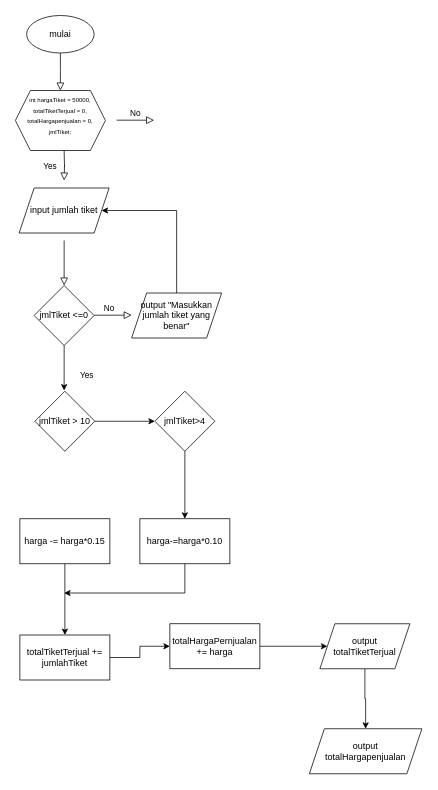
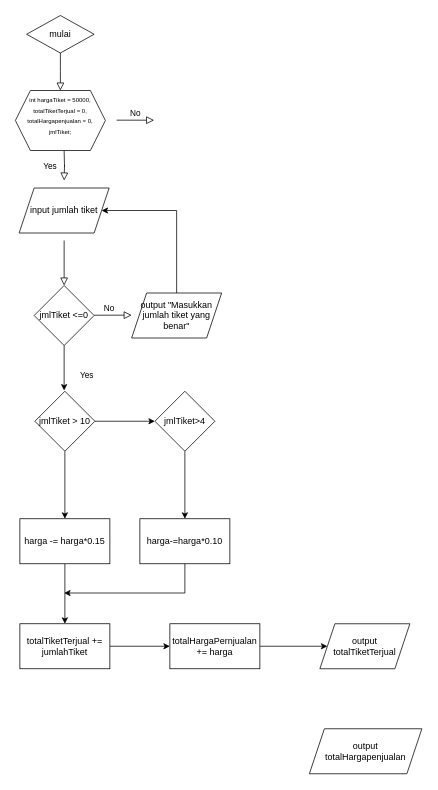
(60, 34) -> (60, 34)
none -> (65, 512)
(65, 657) -> (65, 646)
(366, 709) -> none
